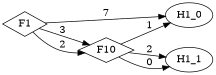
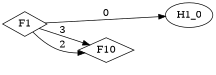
(106, 13) -> (106, 13)
(142, 35) -> none
(189, 60) -> none
